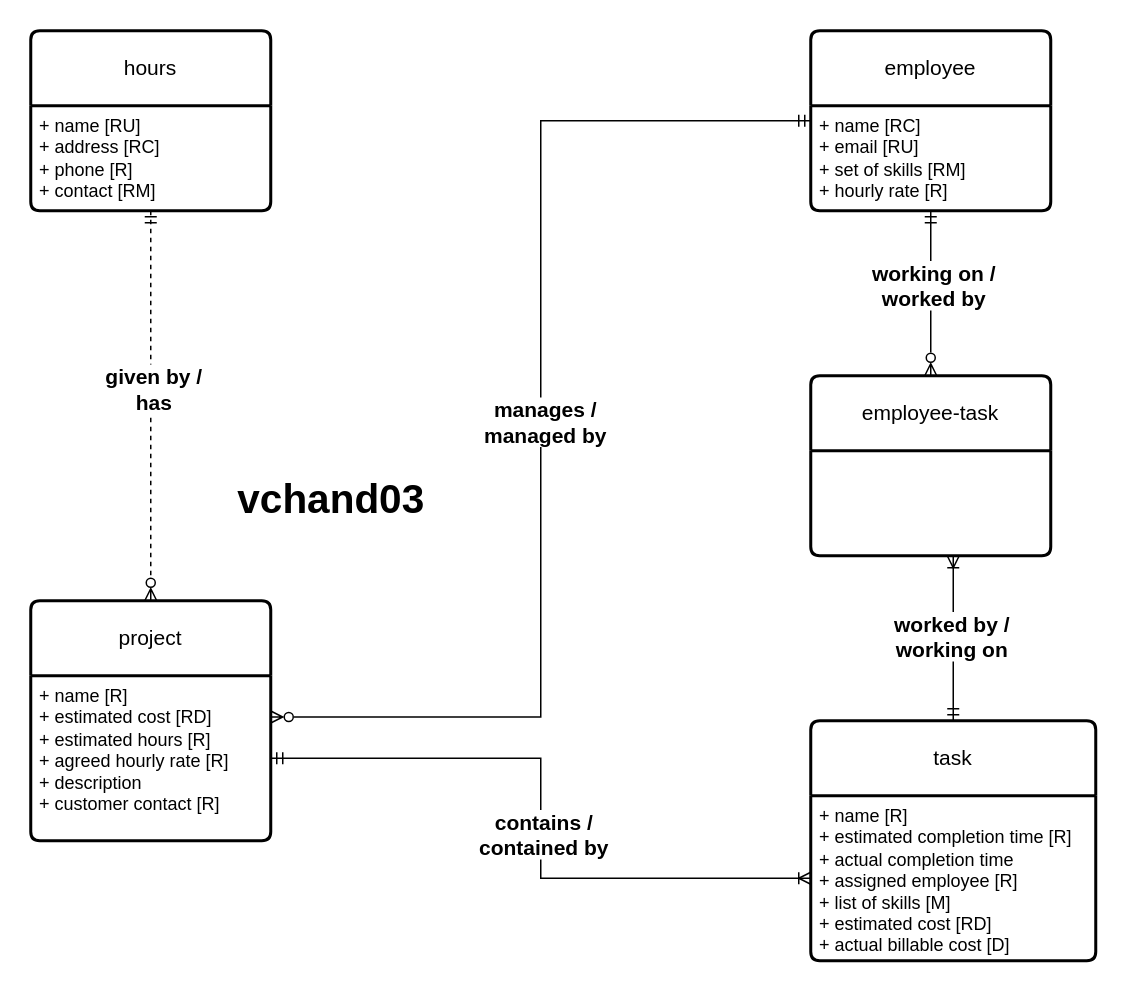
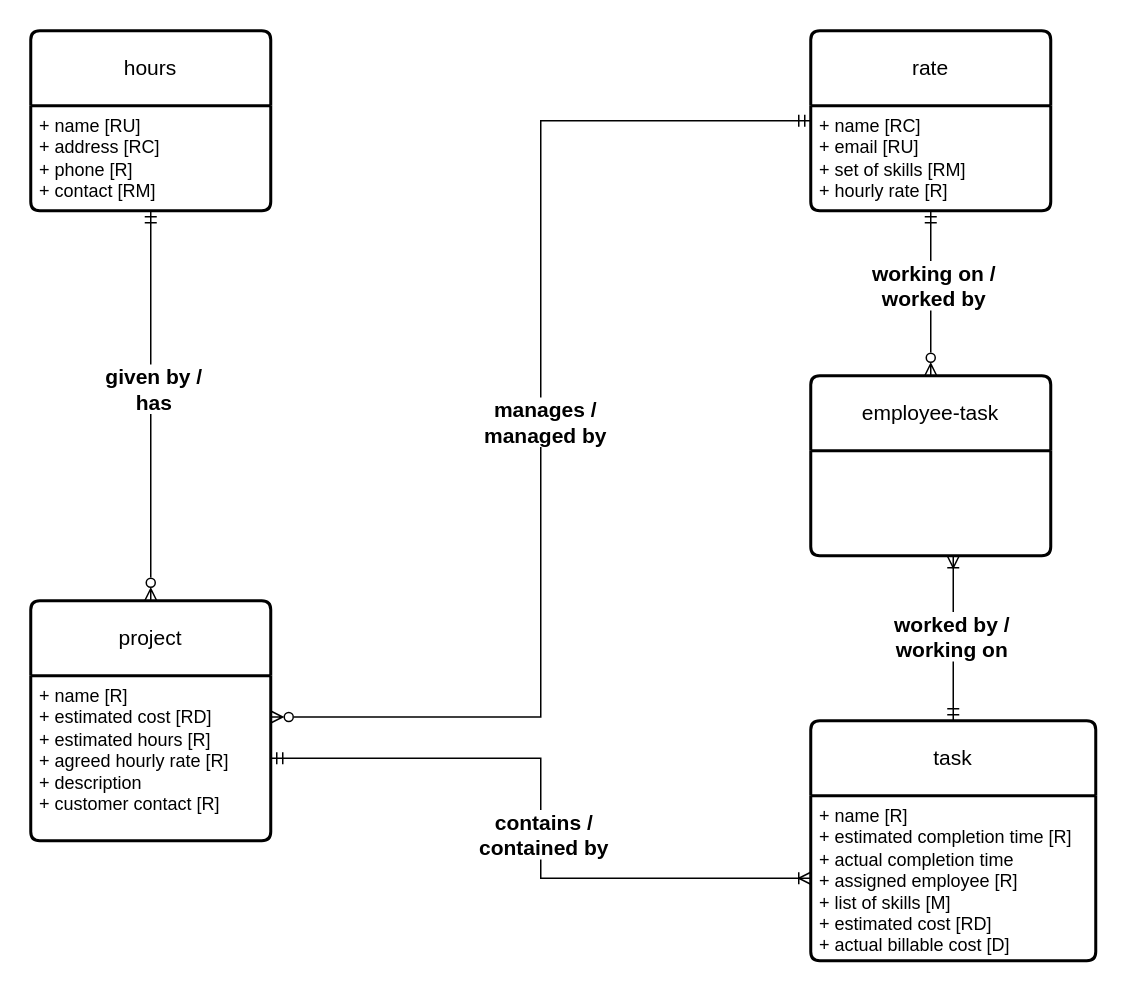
(931, 68) -> (931, 68)
(151, 494) -> (151, 494)
(331, 500) -> none
